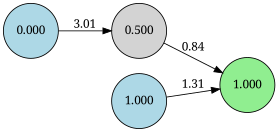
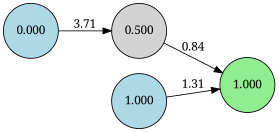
(85, 25) -> (85, 25)
